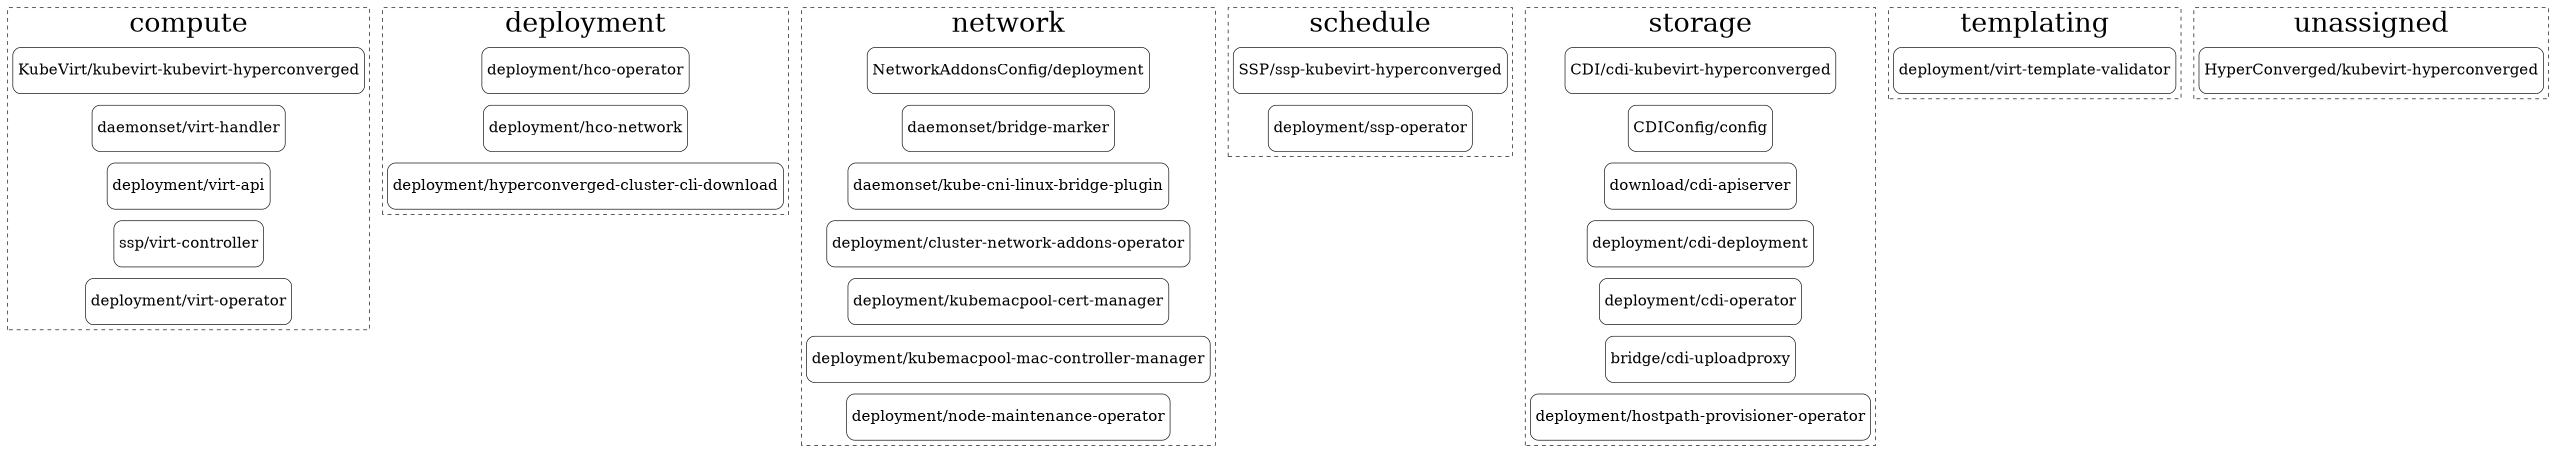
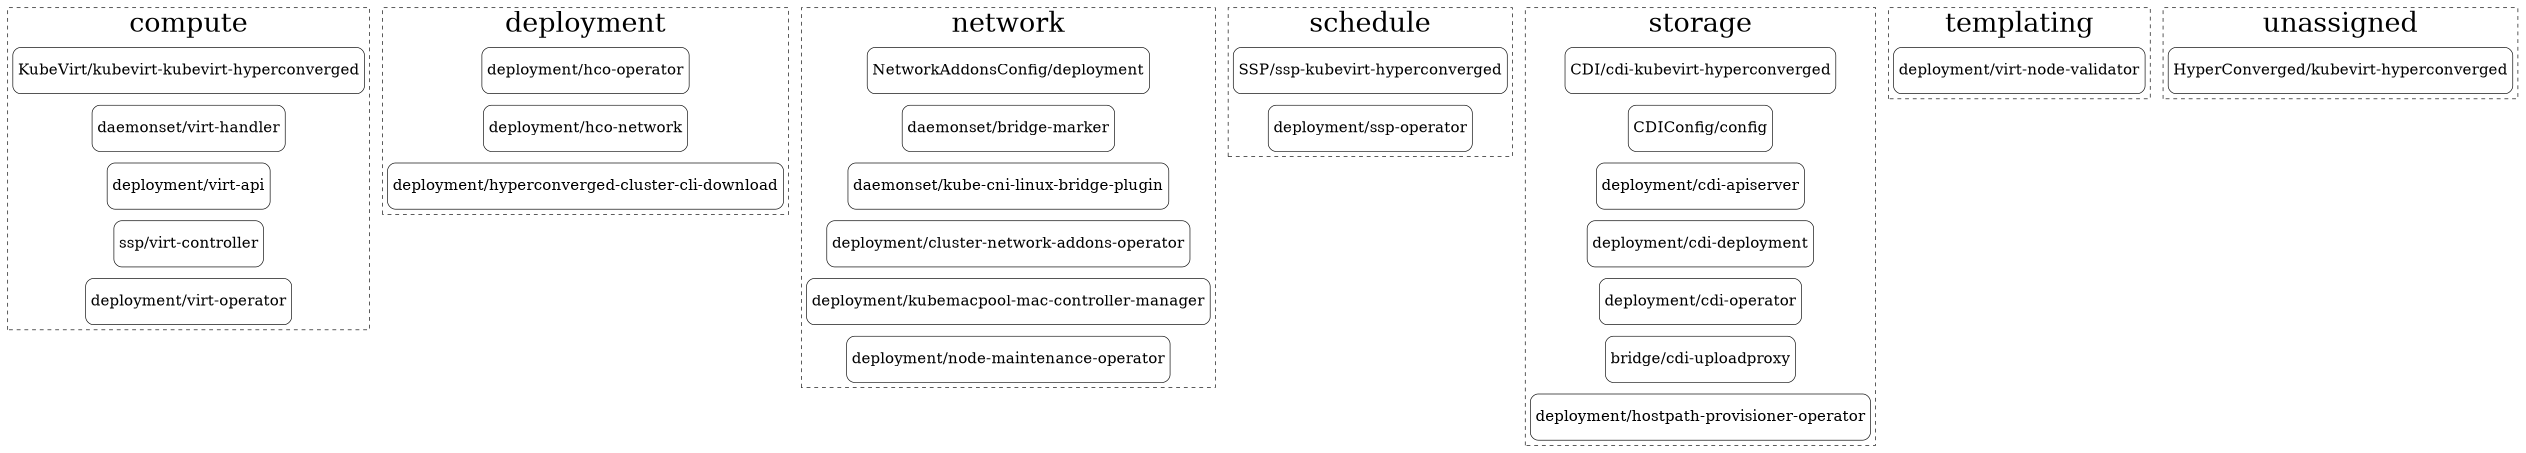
(2035, 71) -> (2019, 71)
(1700, 186) -> (1700, 186)
(1008, 302) -> none
